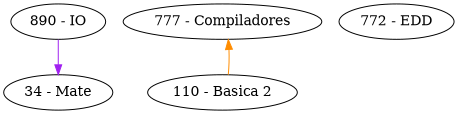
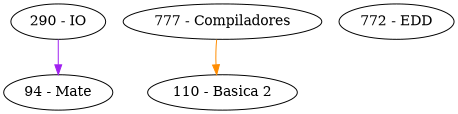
(58, 22) -> (58, 22)
(229, 62) -> (216, 52)
(58, 92) -> (58, 92)
